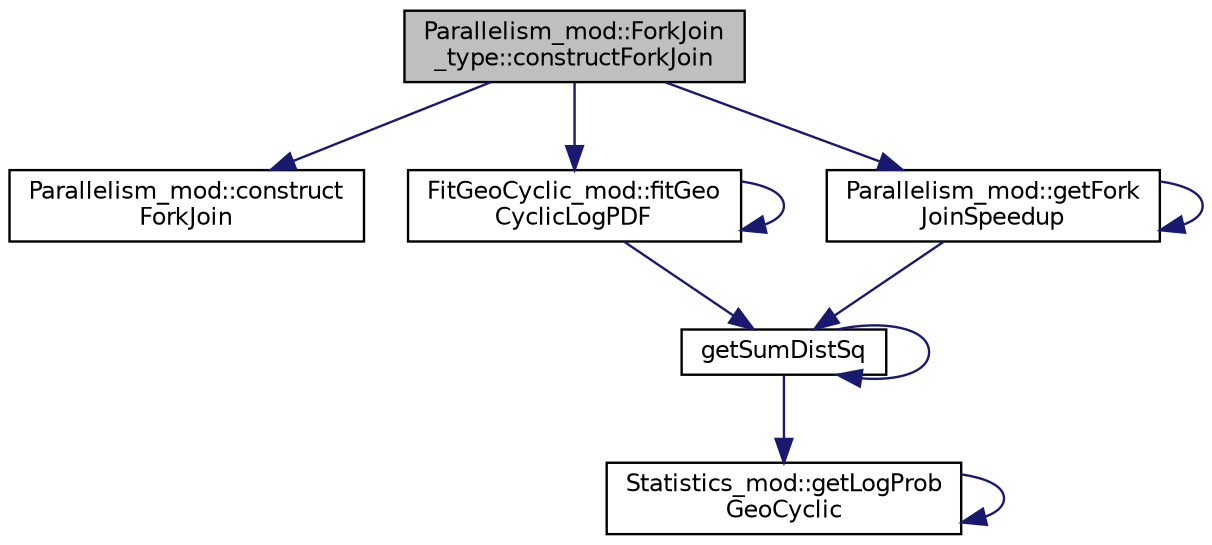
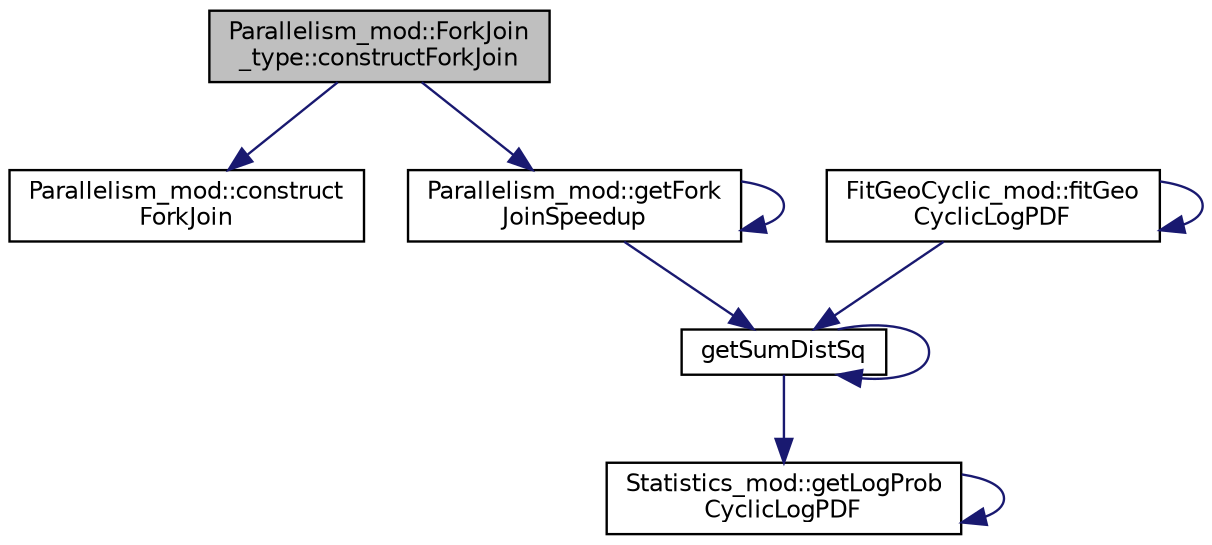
(575, 114) -> none
(784, 498) -> (784, 498)
